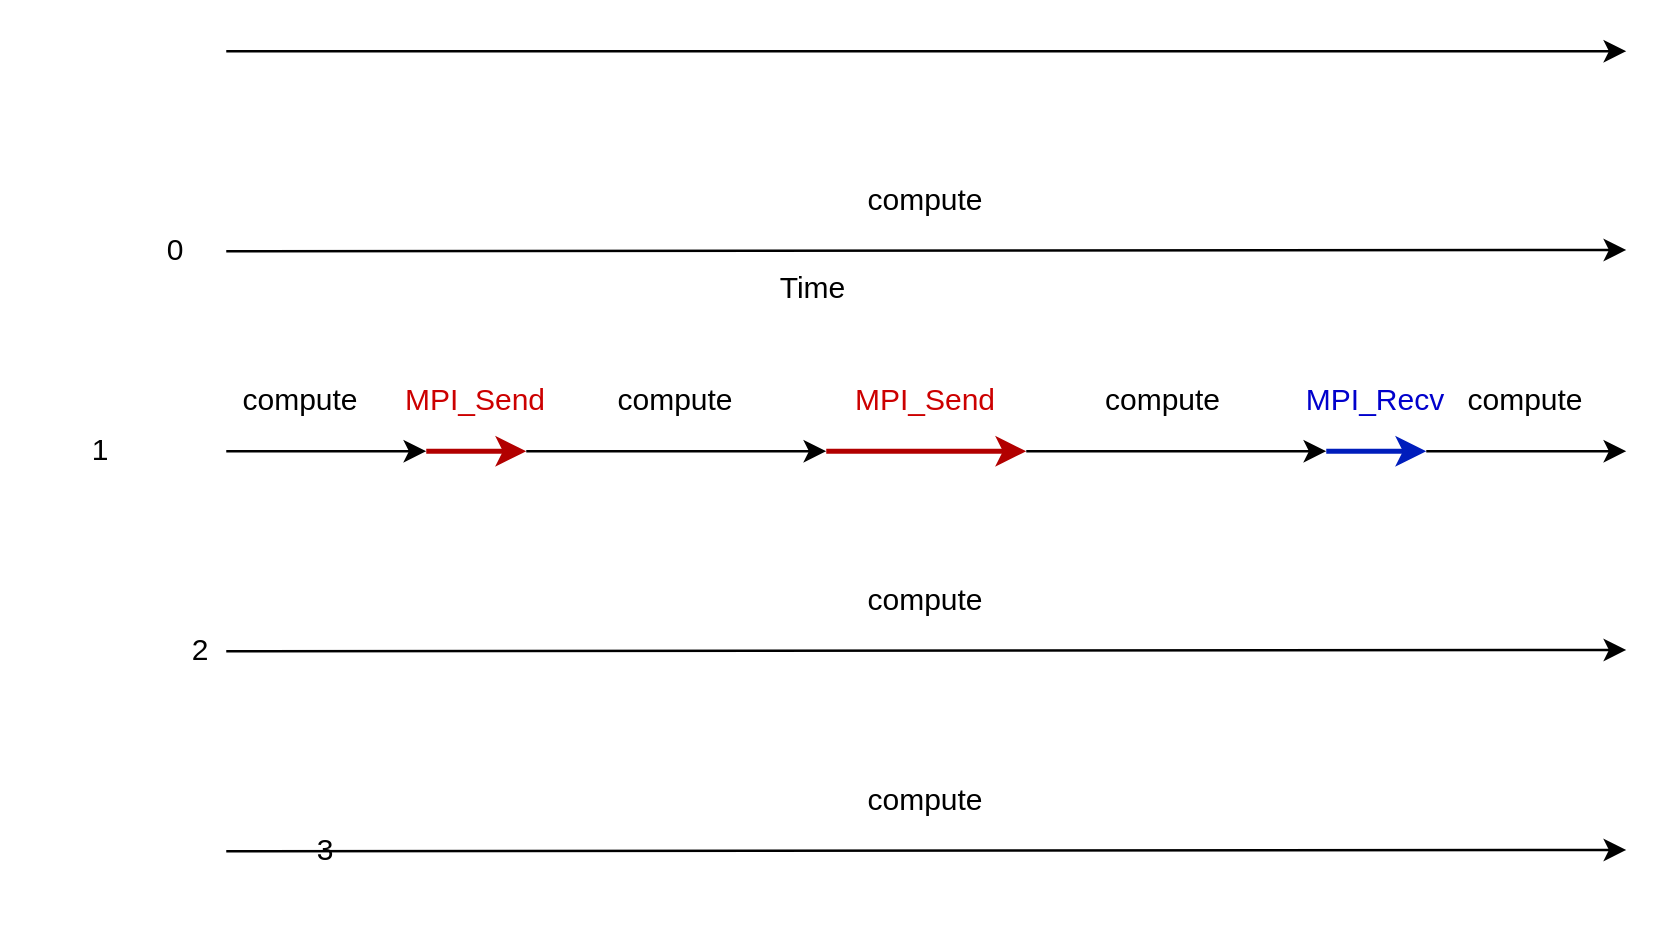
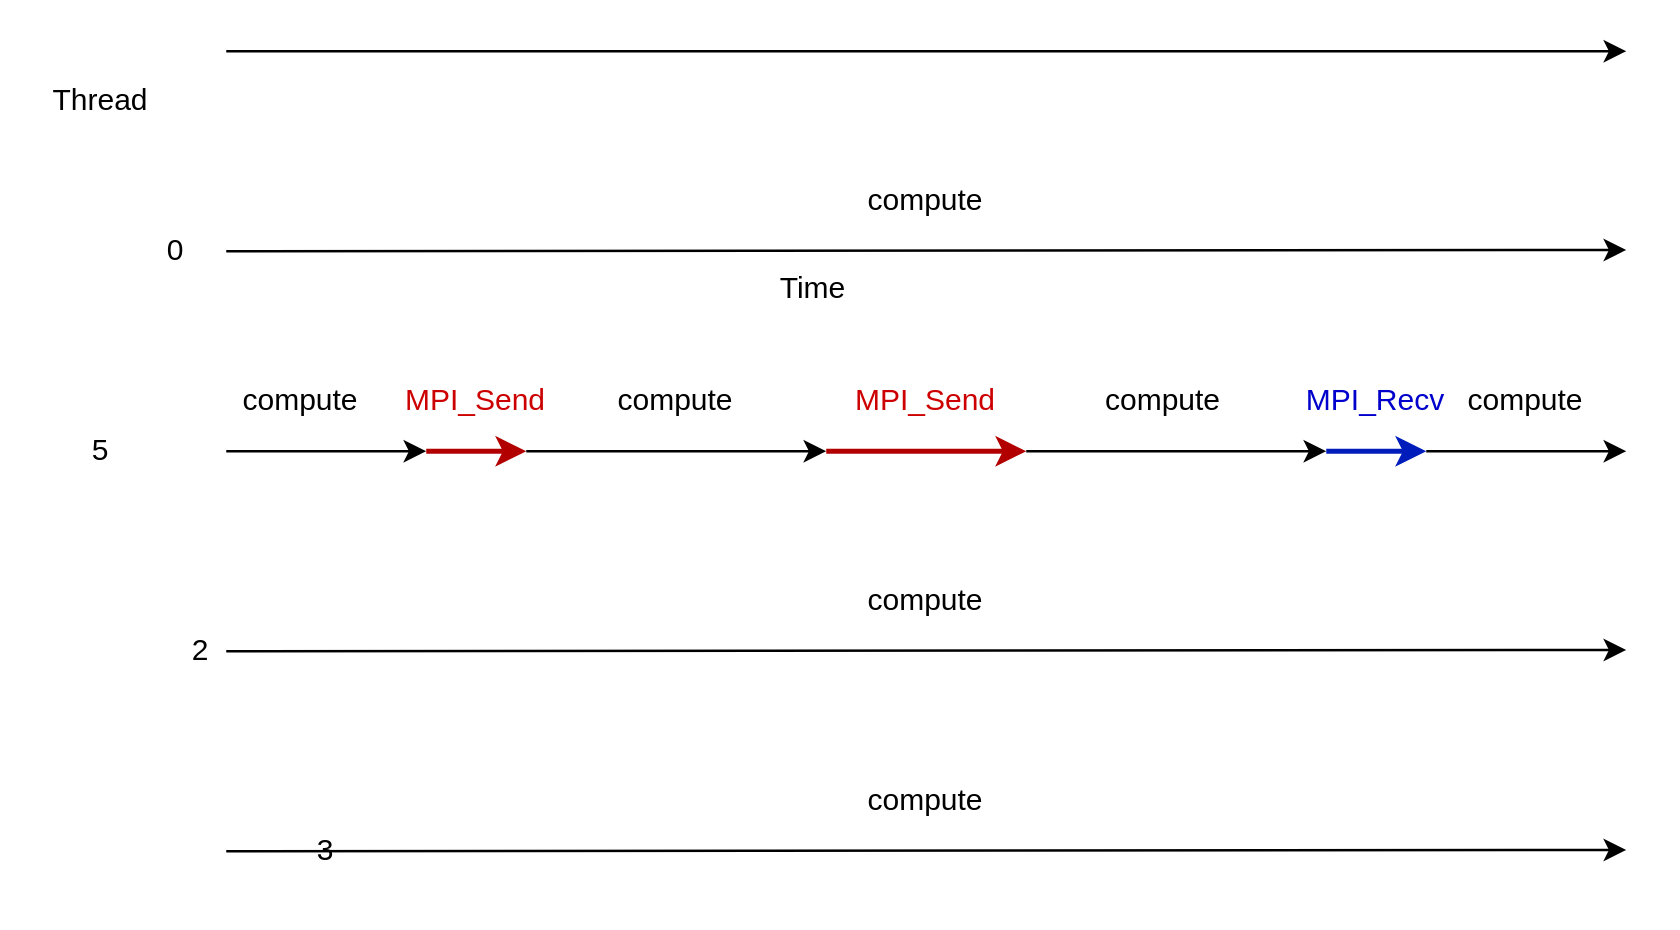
none -> (101, 101)
(101, 451) -> (101, 451)
